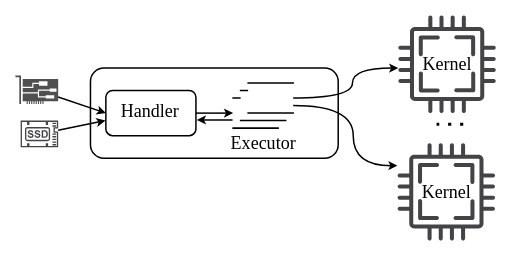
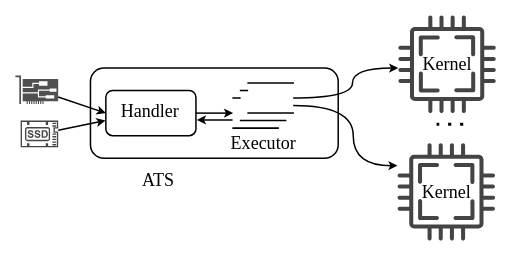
none -> (158, 180)
